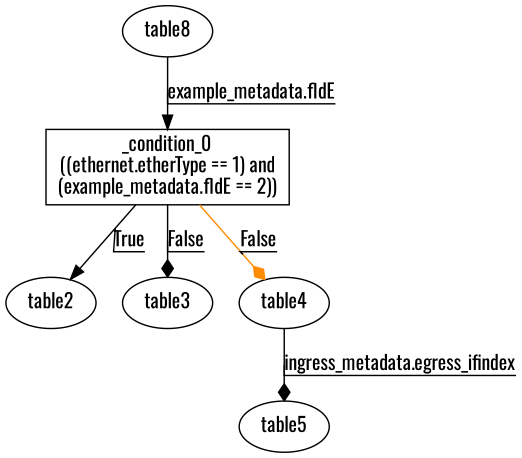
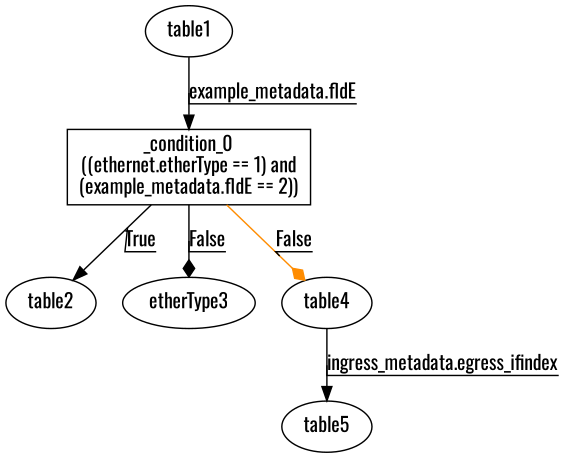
(168, 31) -> (189, 31)
(168, 303) -> (189, 303)
(284, 356) -> (327, 358)
